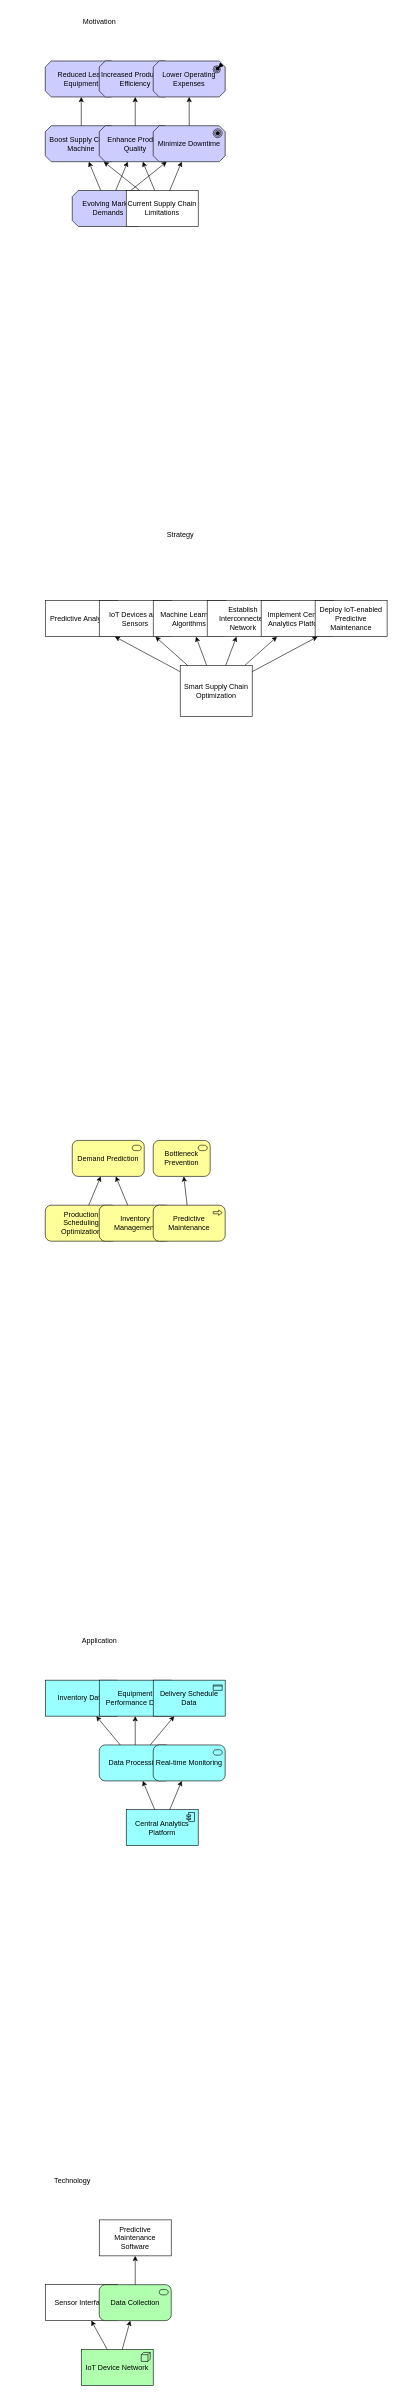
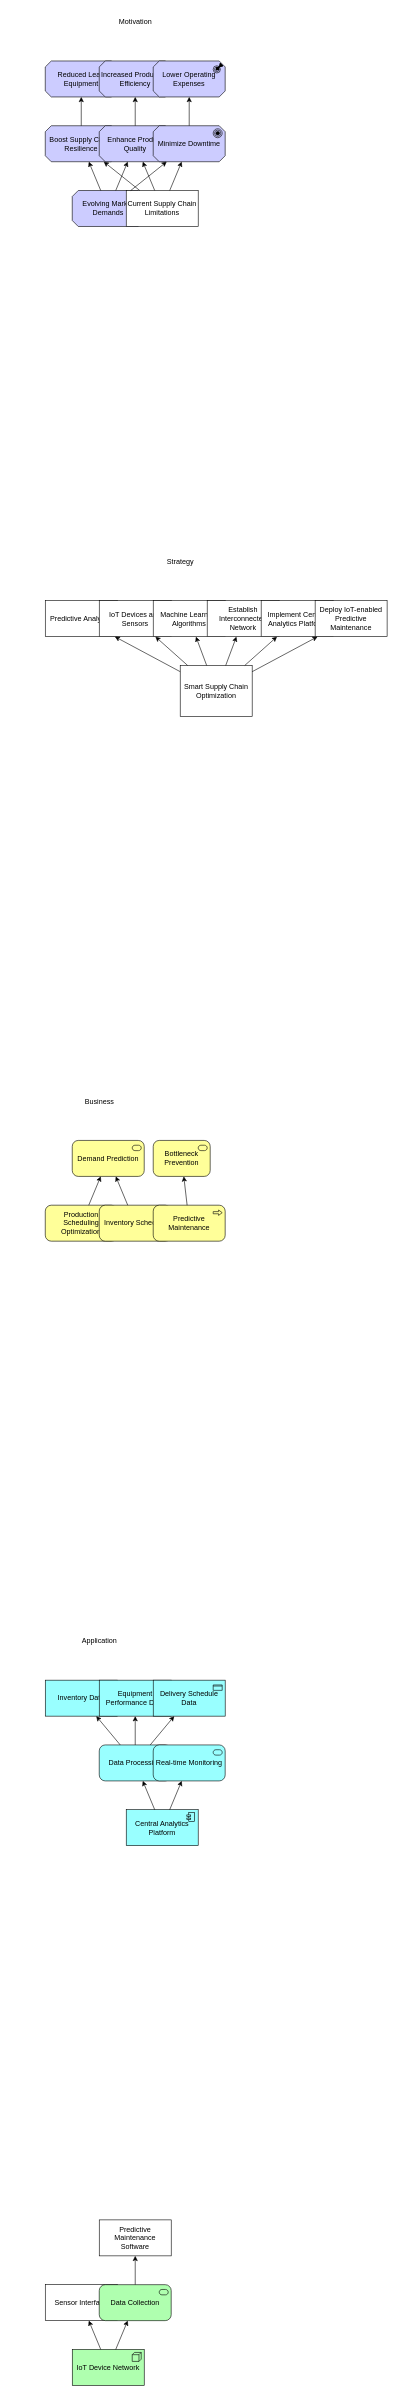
(99, 21) -> (135, 21)
(81, 143) -> (81, 143)
(180, 534) -> (180, 561)
none -> (99, 1101)
(135, 1223) -> (135, 1223)
(72, 2181) -> none
(117, 2368) -> (108, 2368)
